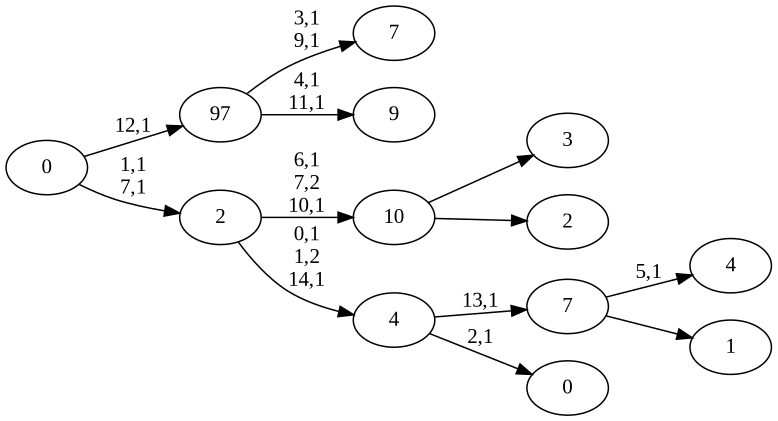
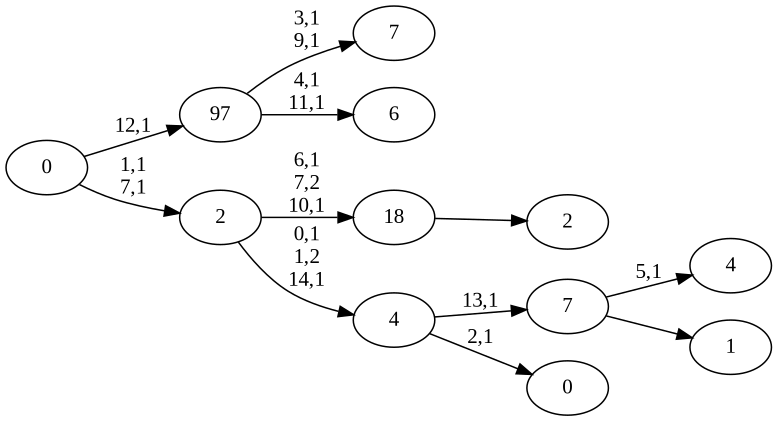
(394, 115) -> (394, 115)
(568, 140) -> none
(394, 217) -> (394, 217)
